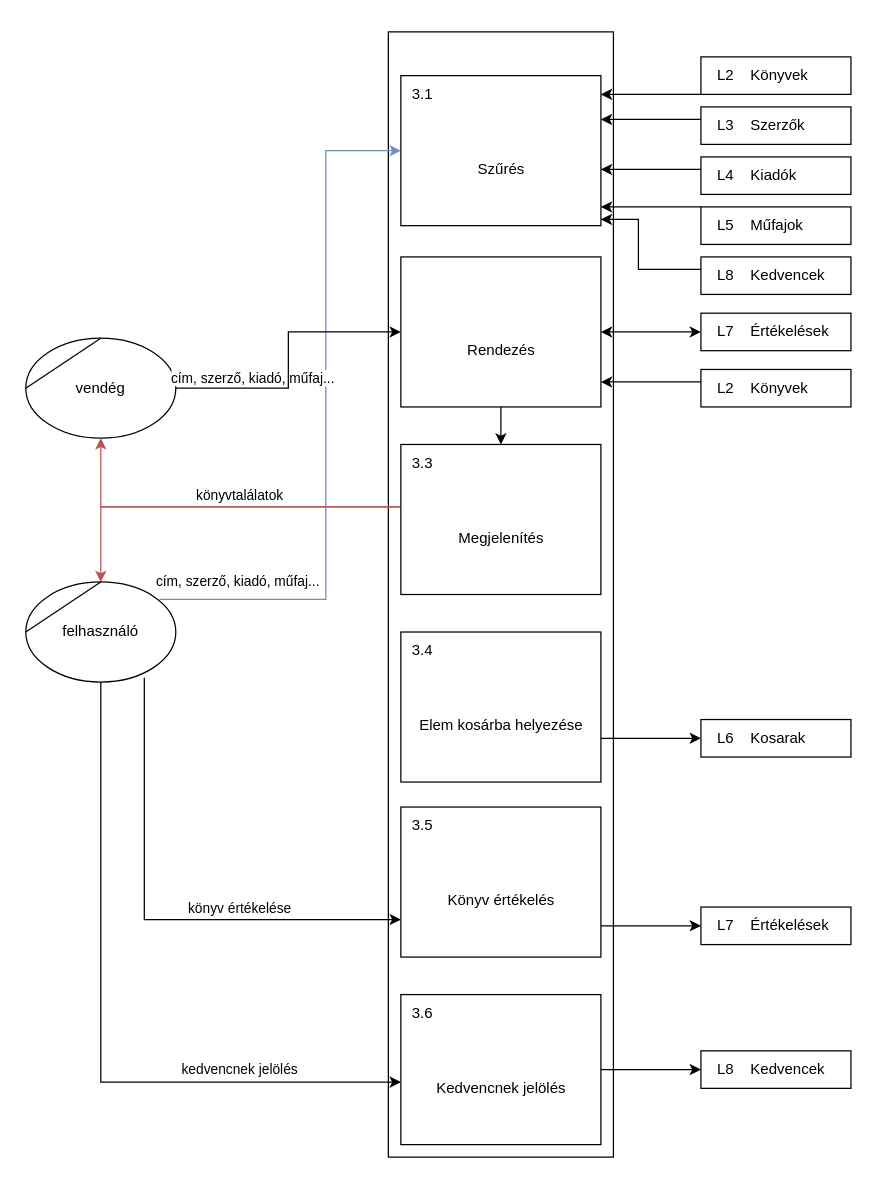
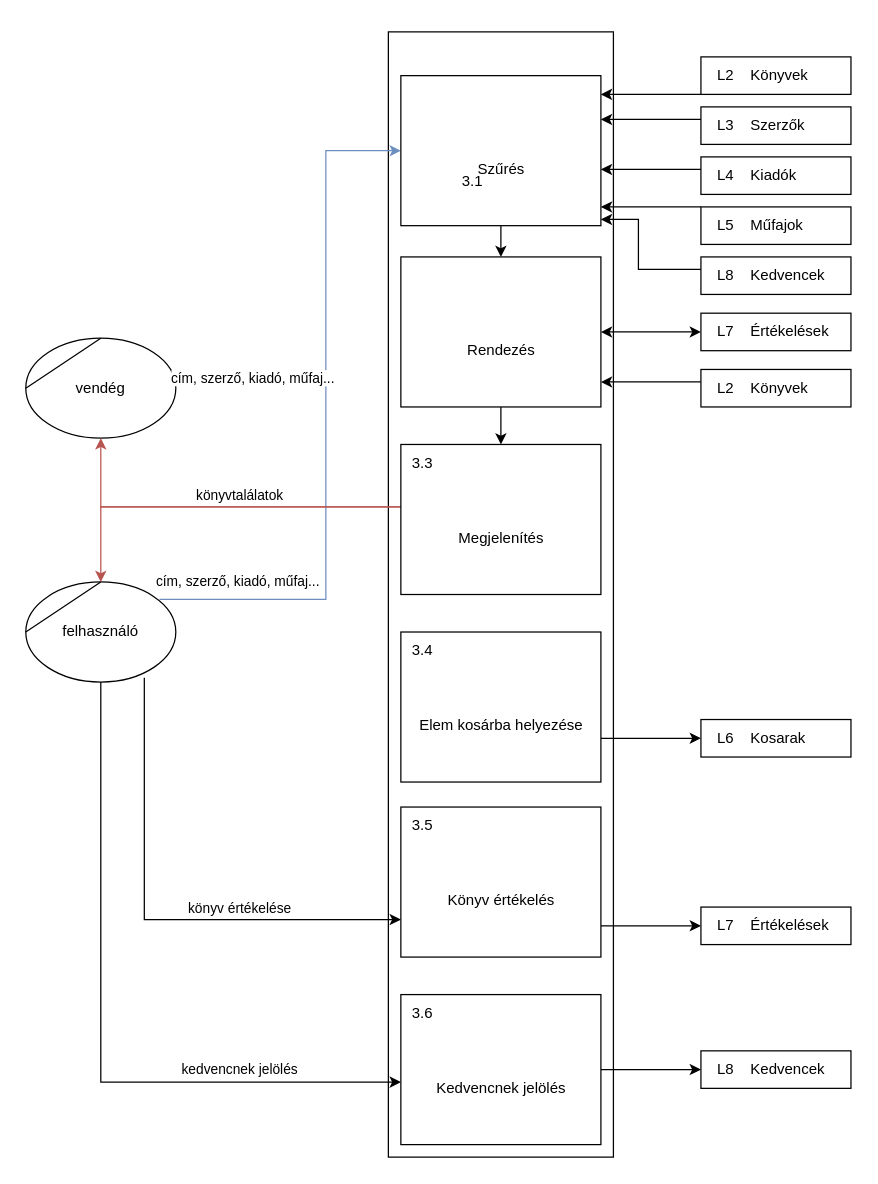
(423, 94) -> (473, 182)
(288, 364) -> (501, 245)
